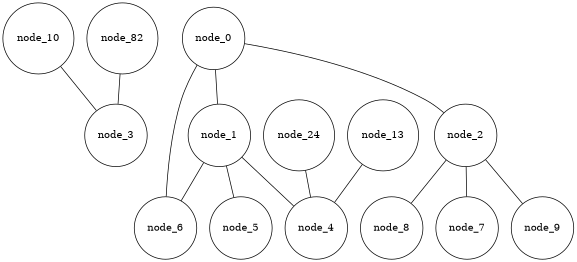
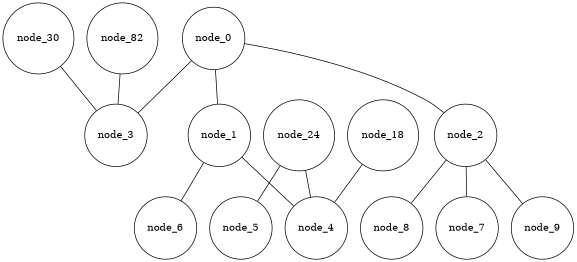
(38, 38) -> (38, 38)
(174, 129) -> (165, 87)
(383, 135) -> (383, 135)
(230, 182) -> (267, 187)
